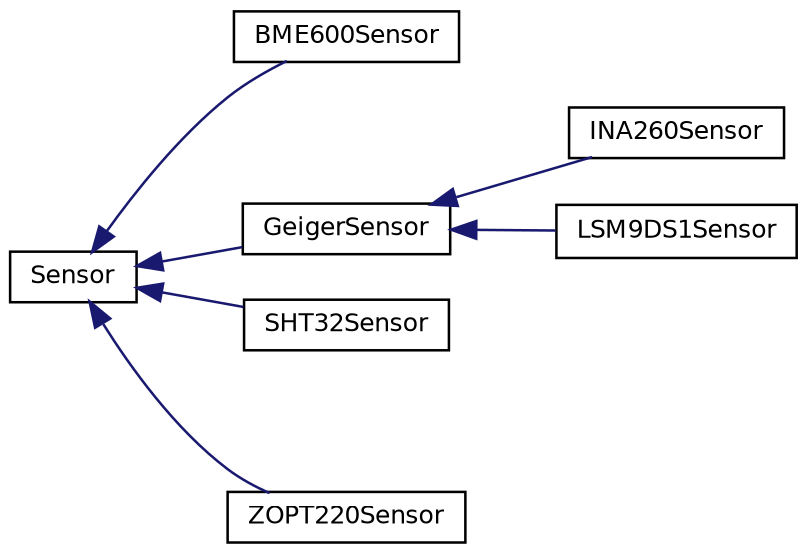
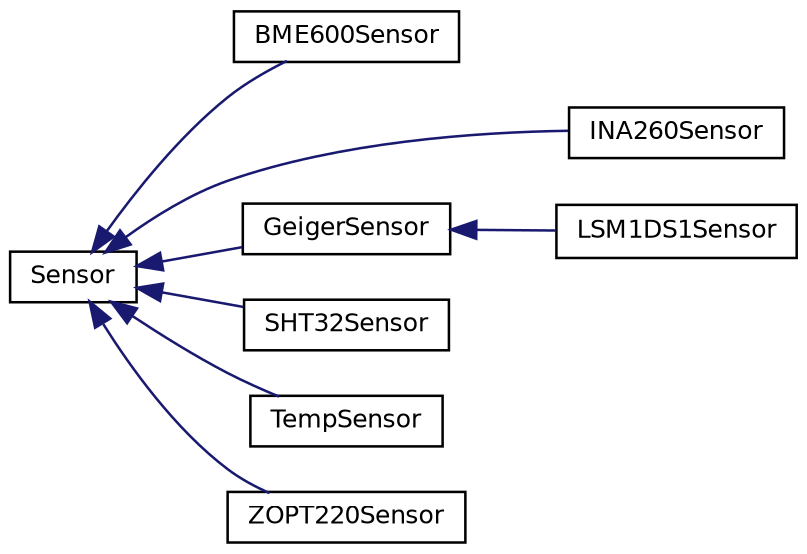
(524, 177) -> (338, 152)
(677, 231) -> (677, 231)
none -> (346, 421)
